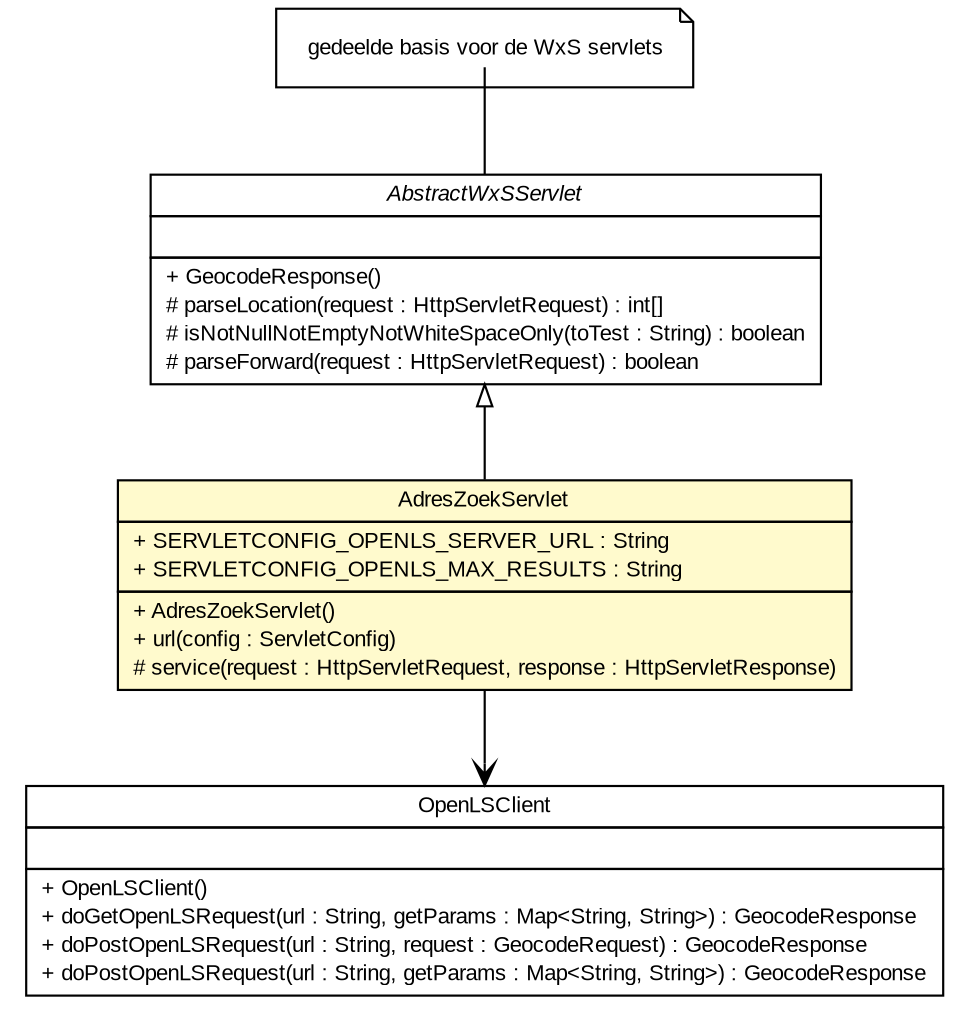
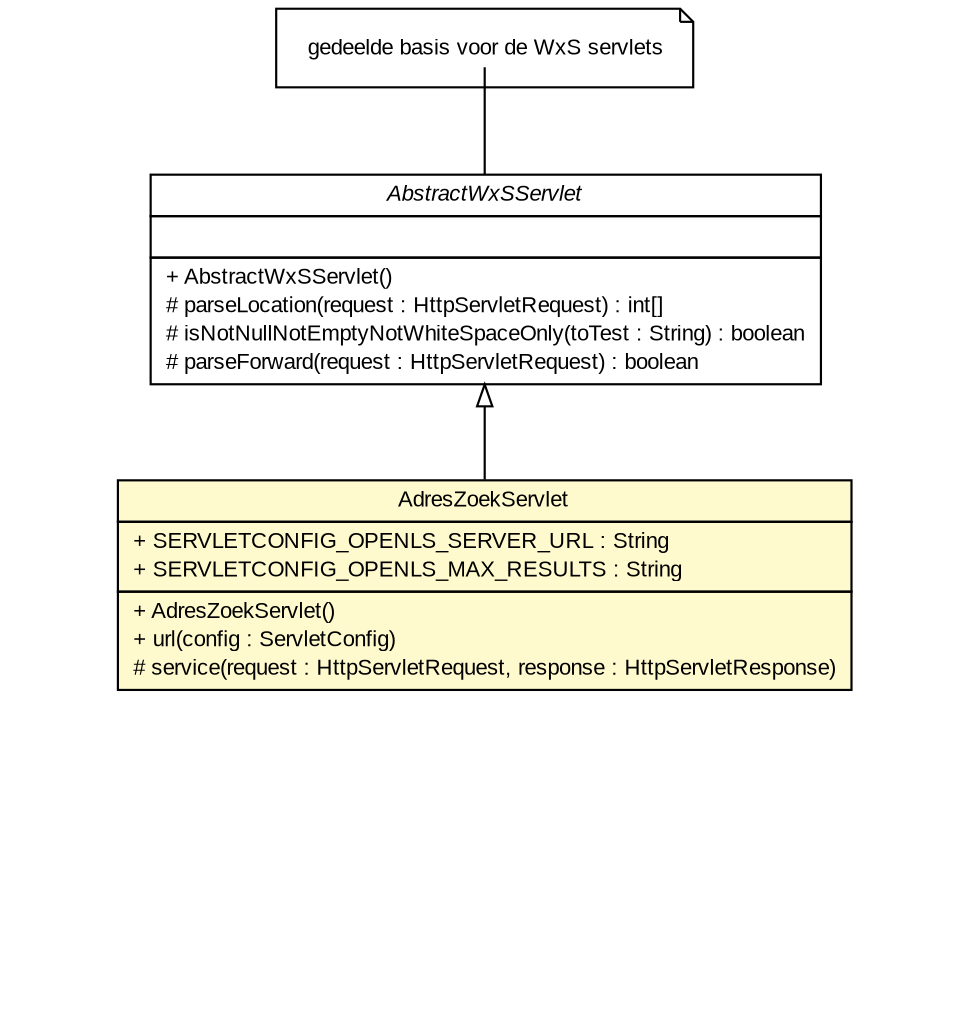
(274, 277) -> (279, 277)
(485, 891) -> none
